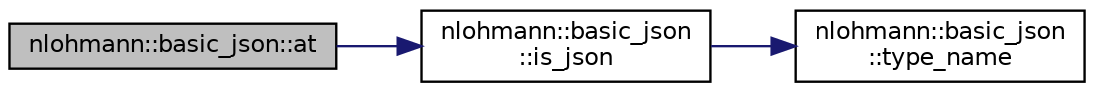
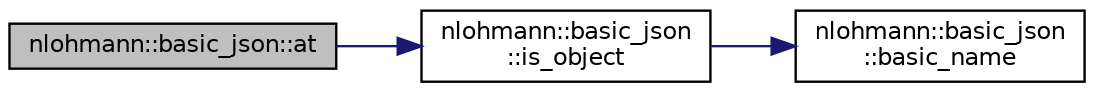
(566, 46) -> (566, 46)
(940, 46) -> (940, 46)
